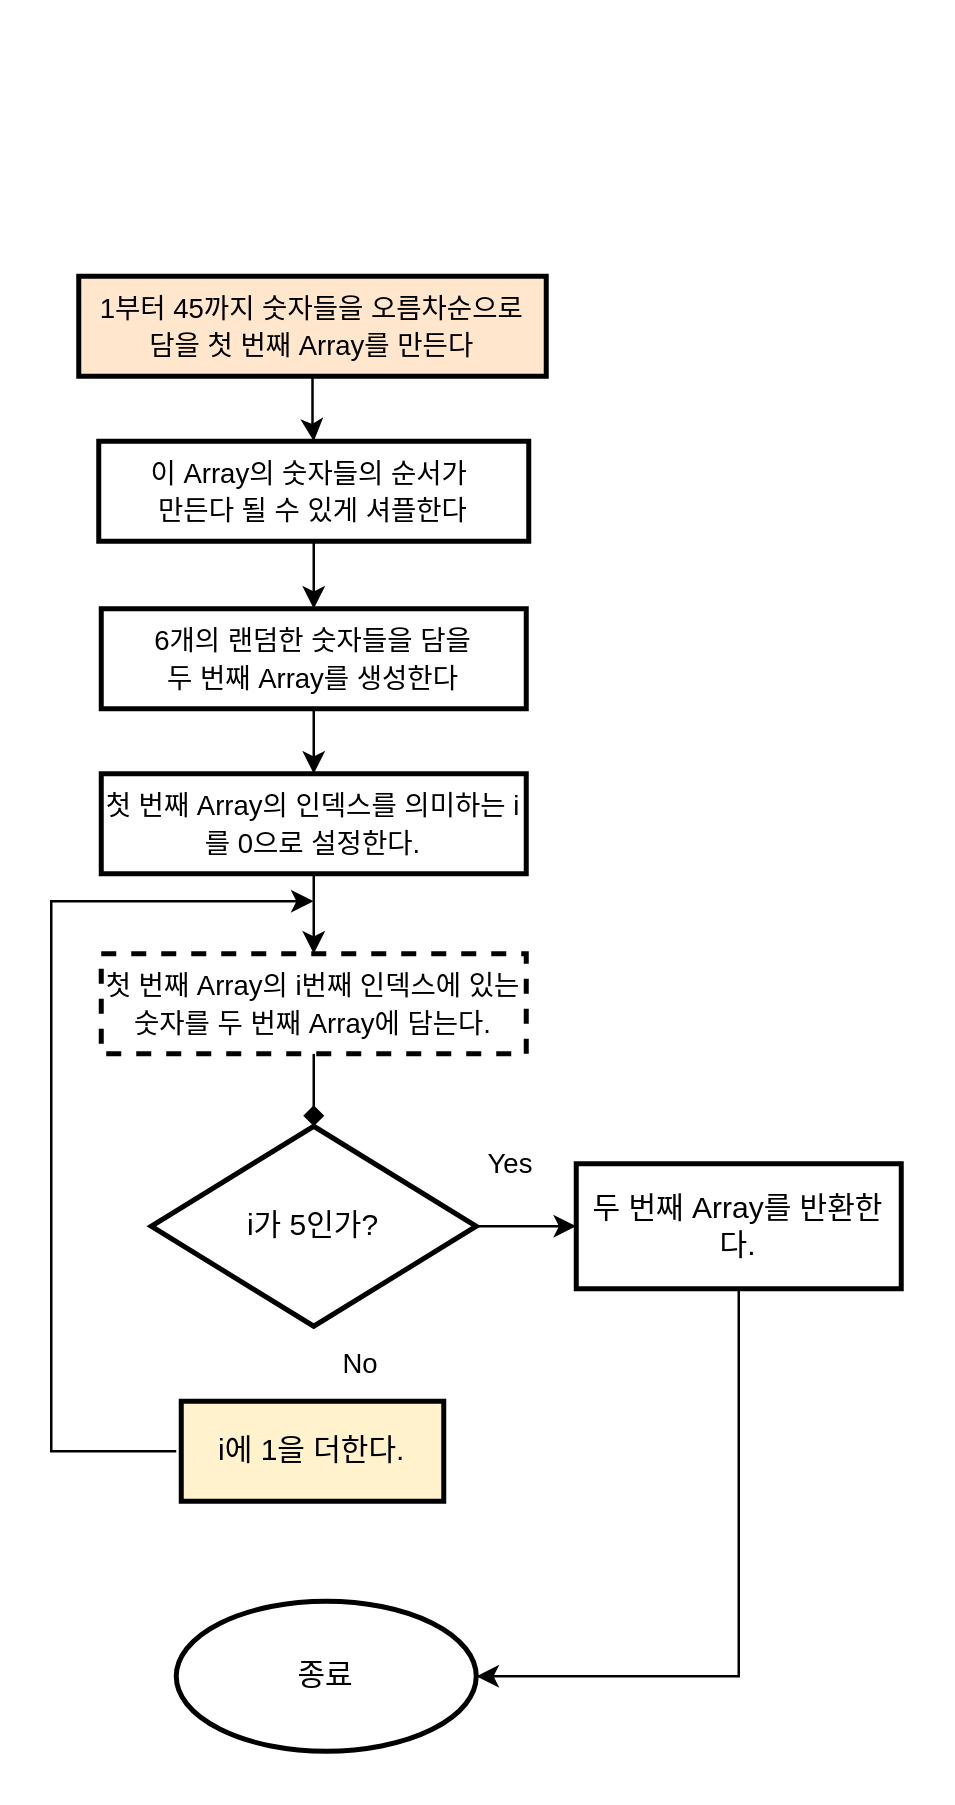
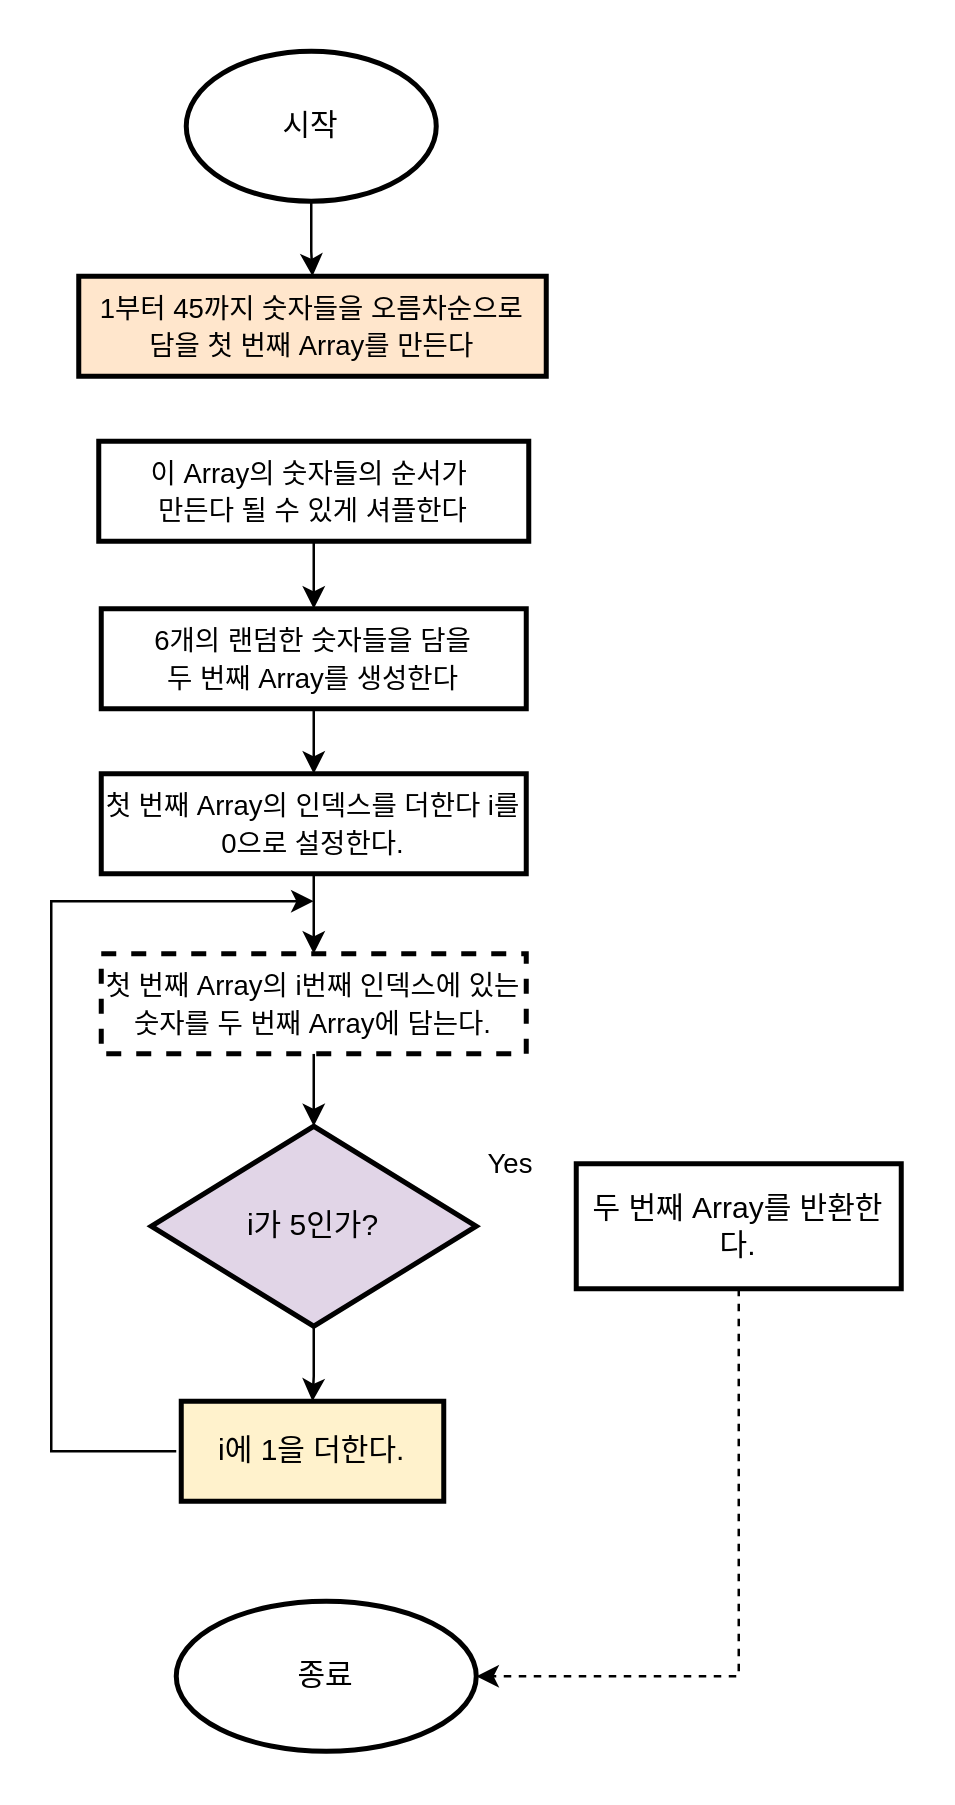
none -> (311, 126)
none -> (311, 230)
(313, 402) -> none
(314, 824) -> (314, 824)
(314, 1106) -> (314, 1107)
(314, 1226) -> (314, 1226)
(519, 1226) -> none
none -> (314, 1356)
(361, 1364) -> none
(739, 1605) -> (739, 1605)
